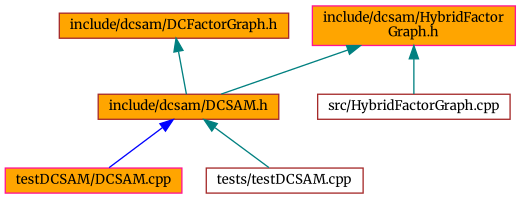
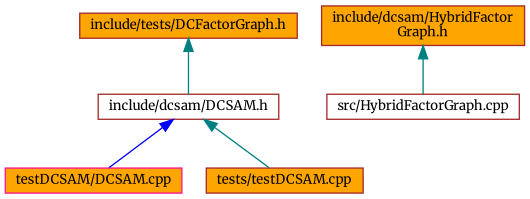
(174, 26) -> (188, 26)
(414, 26) -> (423, 26)
(285, 72) -> none
(188, 107) -> (188, 107)
(285, 181) -> (285, 181)
